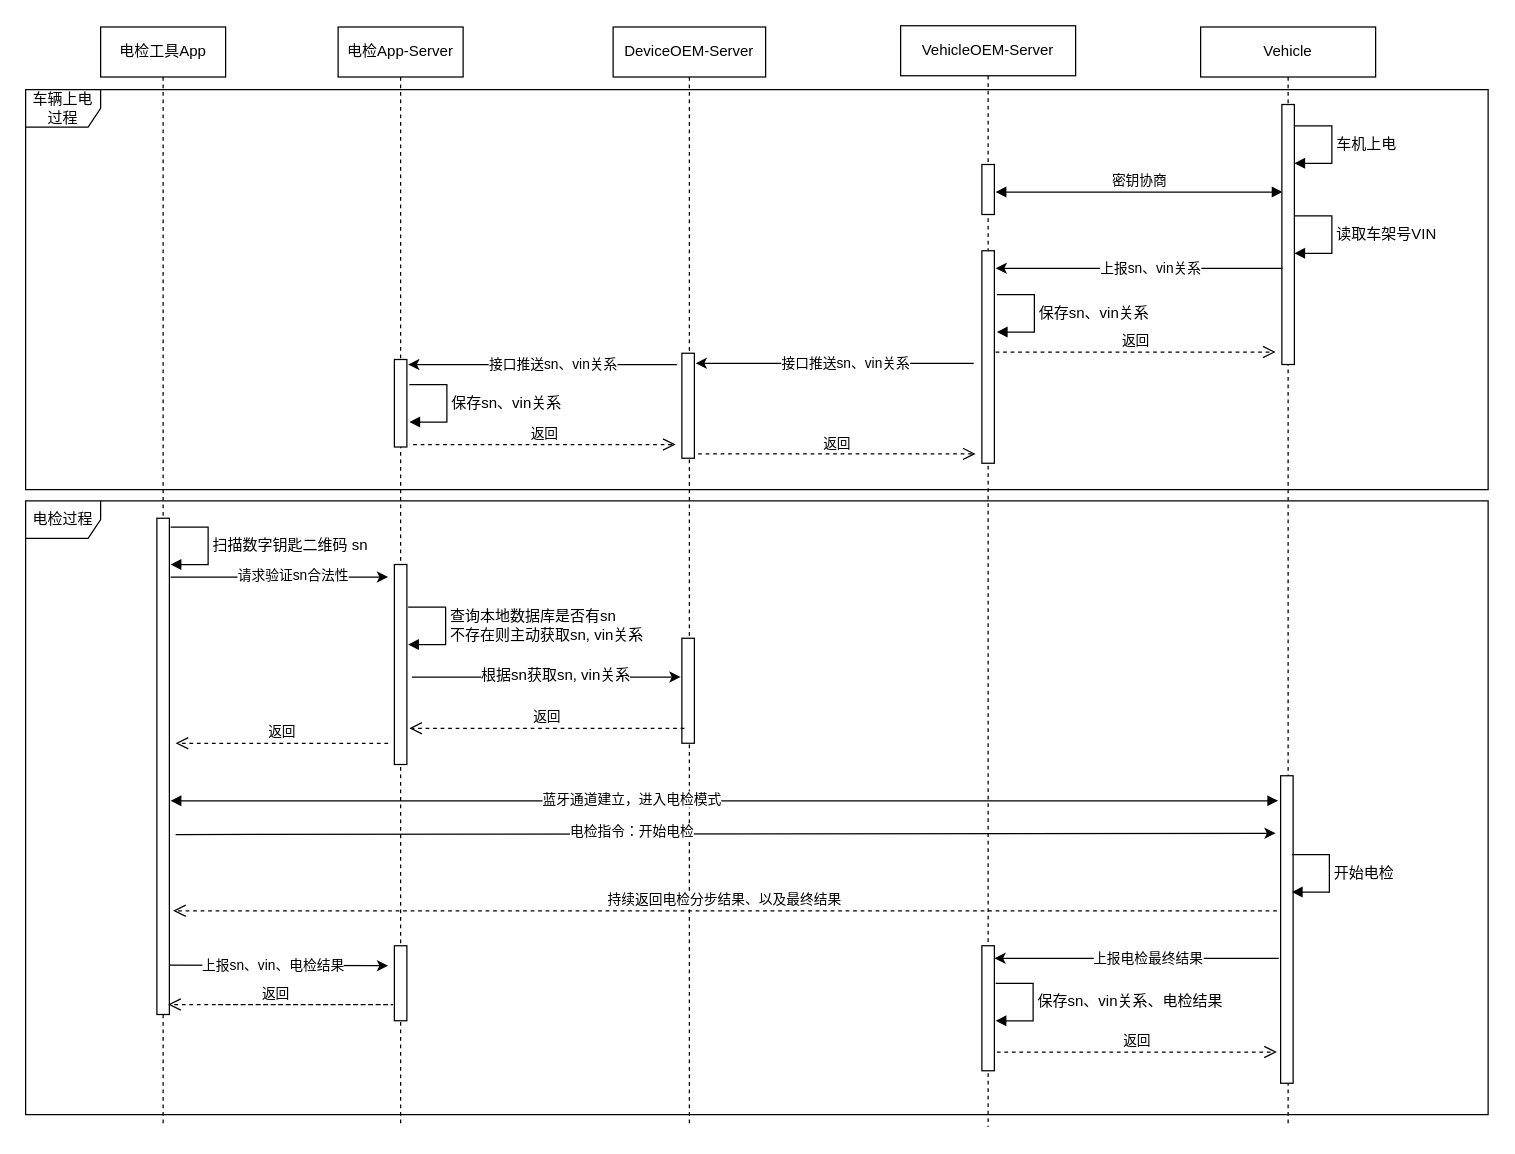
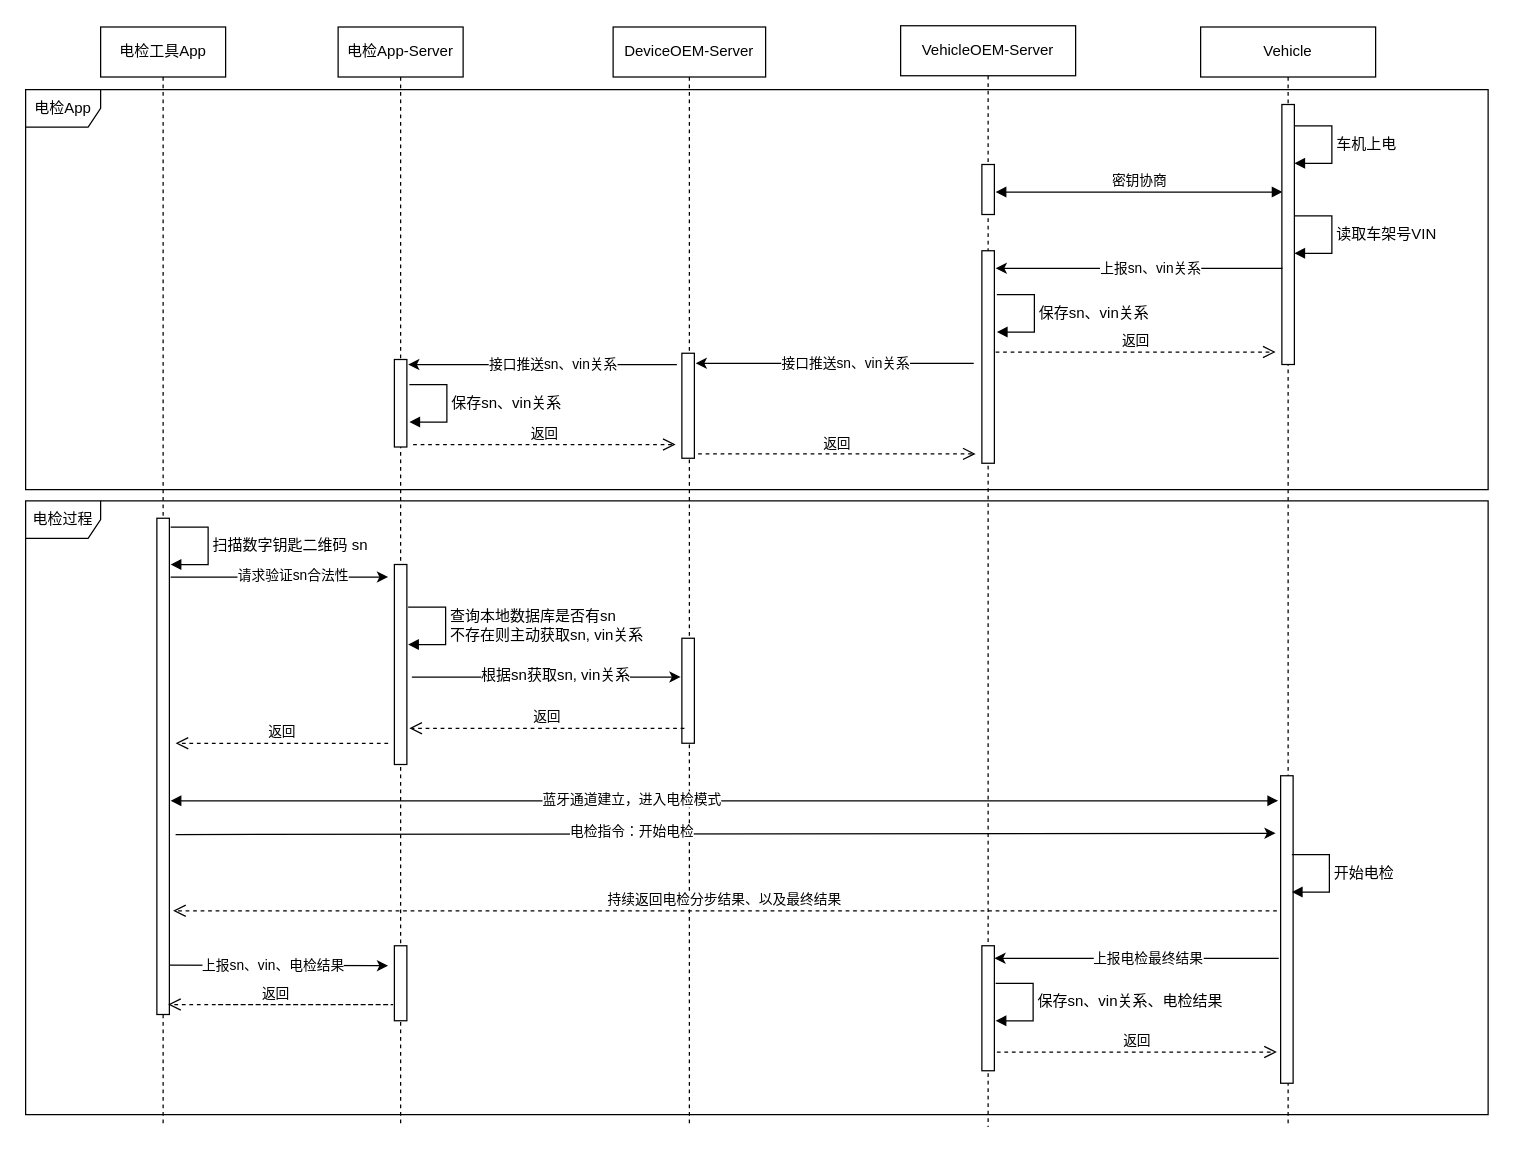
(63, 108) -> (63, 108)
